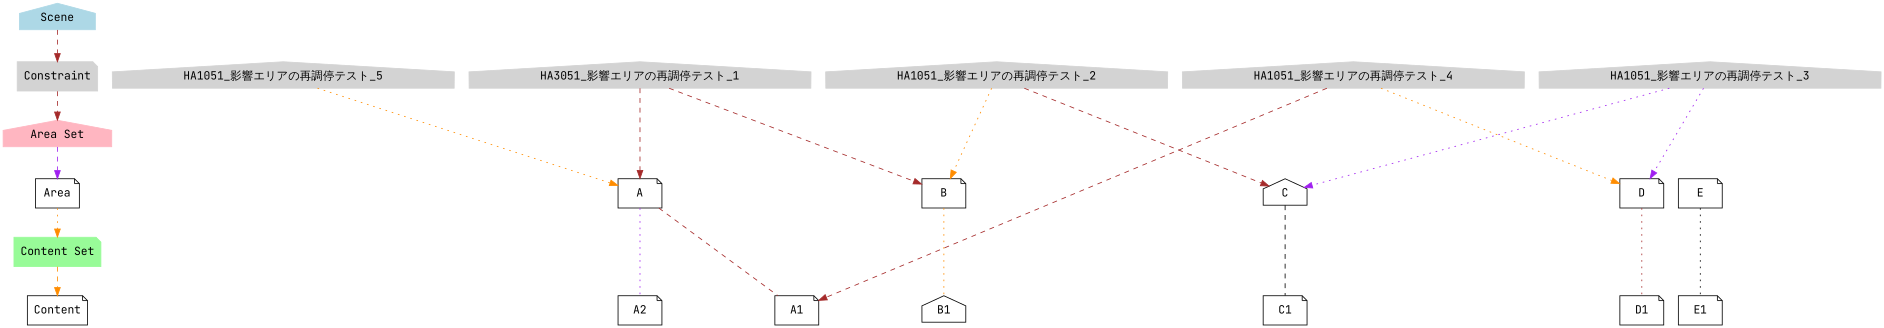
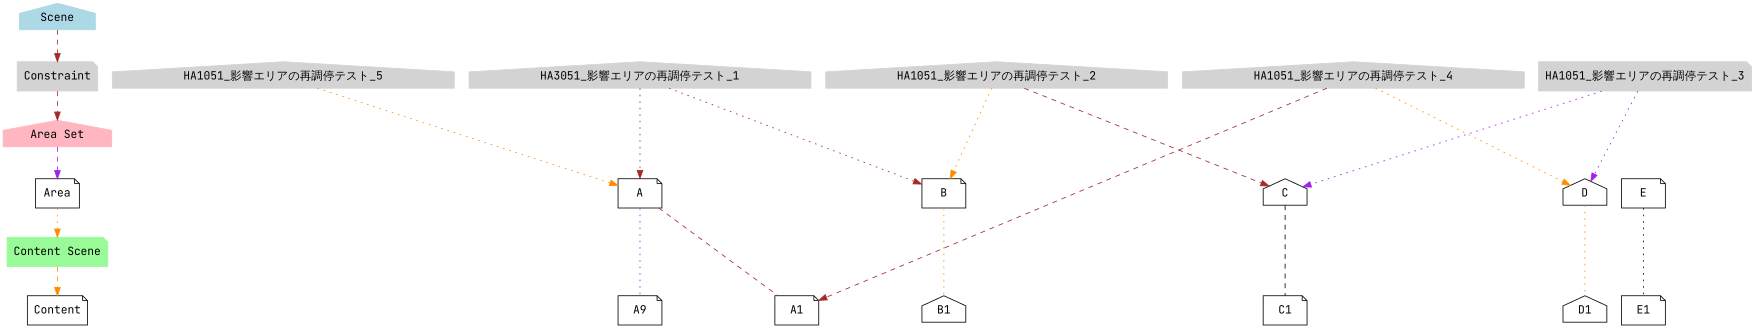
(1710, 76) -> (1645, 76)
(640, 129) -> (640, 129)
(791, 135) -> (791, 135)
(1642, 193) -> (1585, 193)
(57, 252) -> (57, 252)
(1642, 252) -> (1585, 250)
(640, 310) -> (640, 310)
(1642, 310) -> (1585, 310)
